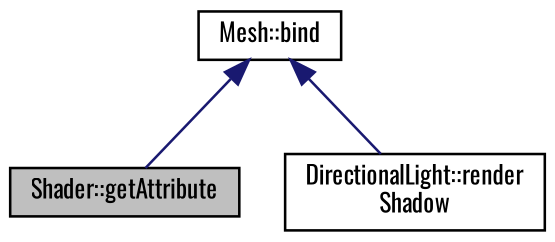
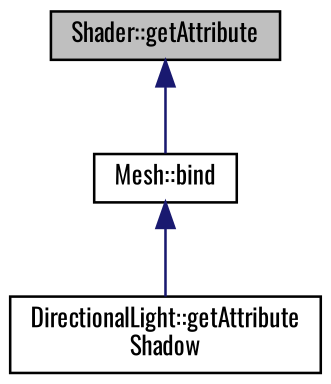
(188, 123) -> (165, 120)
(415, 192) -> (165, 335)
